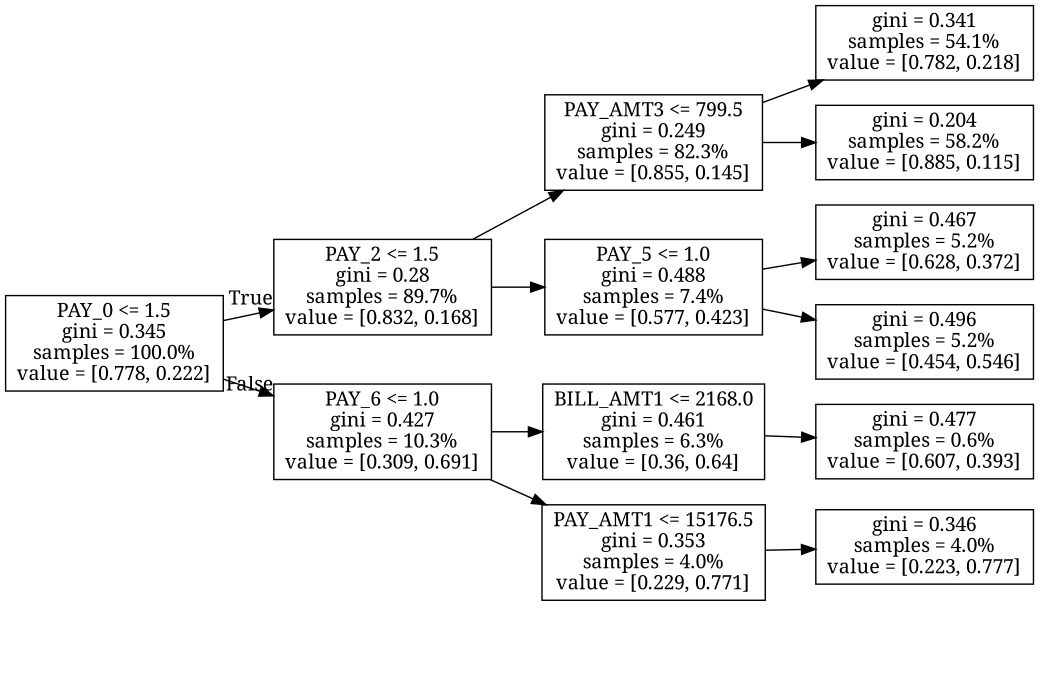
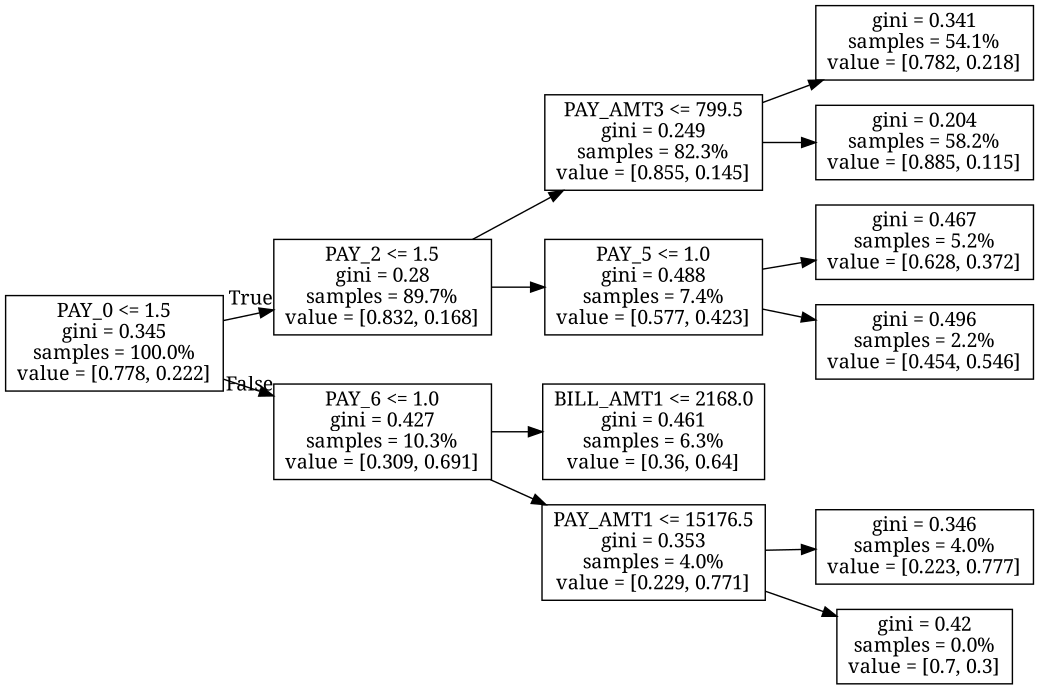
(925, 342) -> (925, 342)
(925, 442) -> none
none -> (925, 647)
